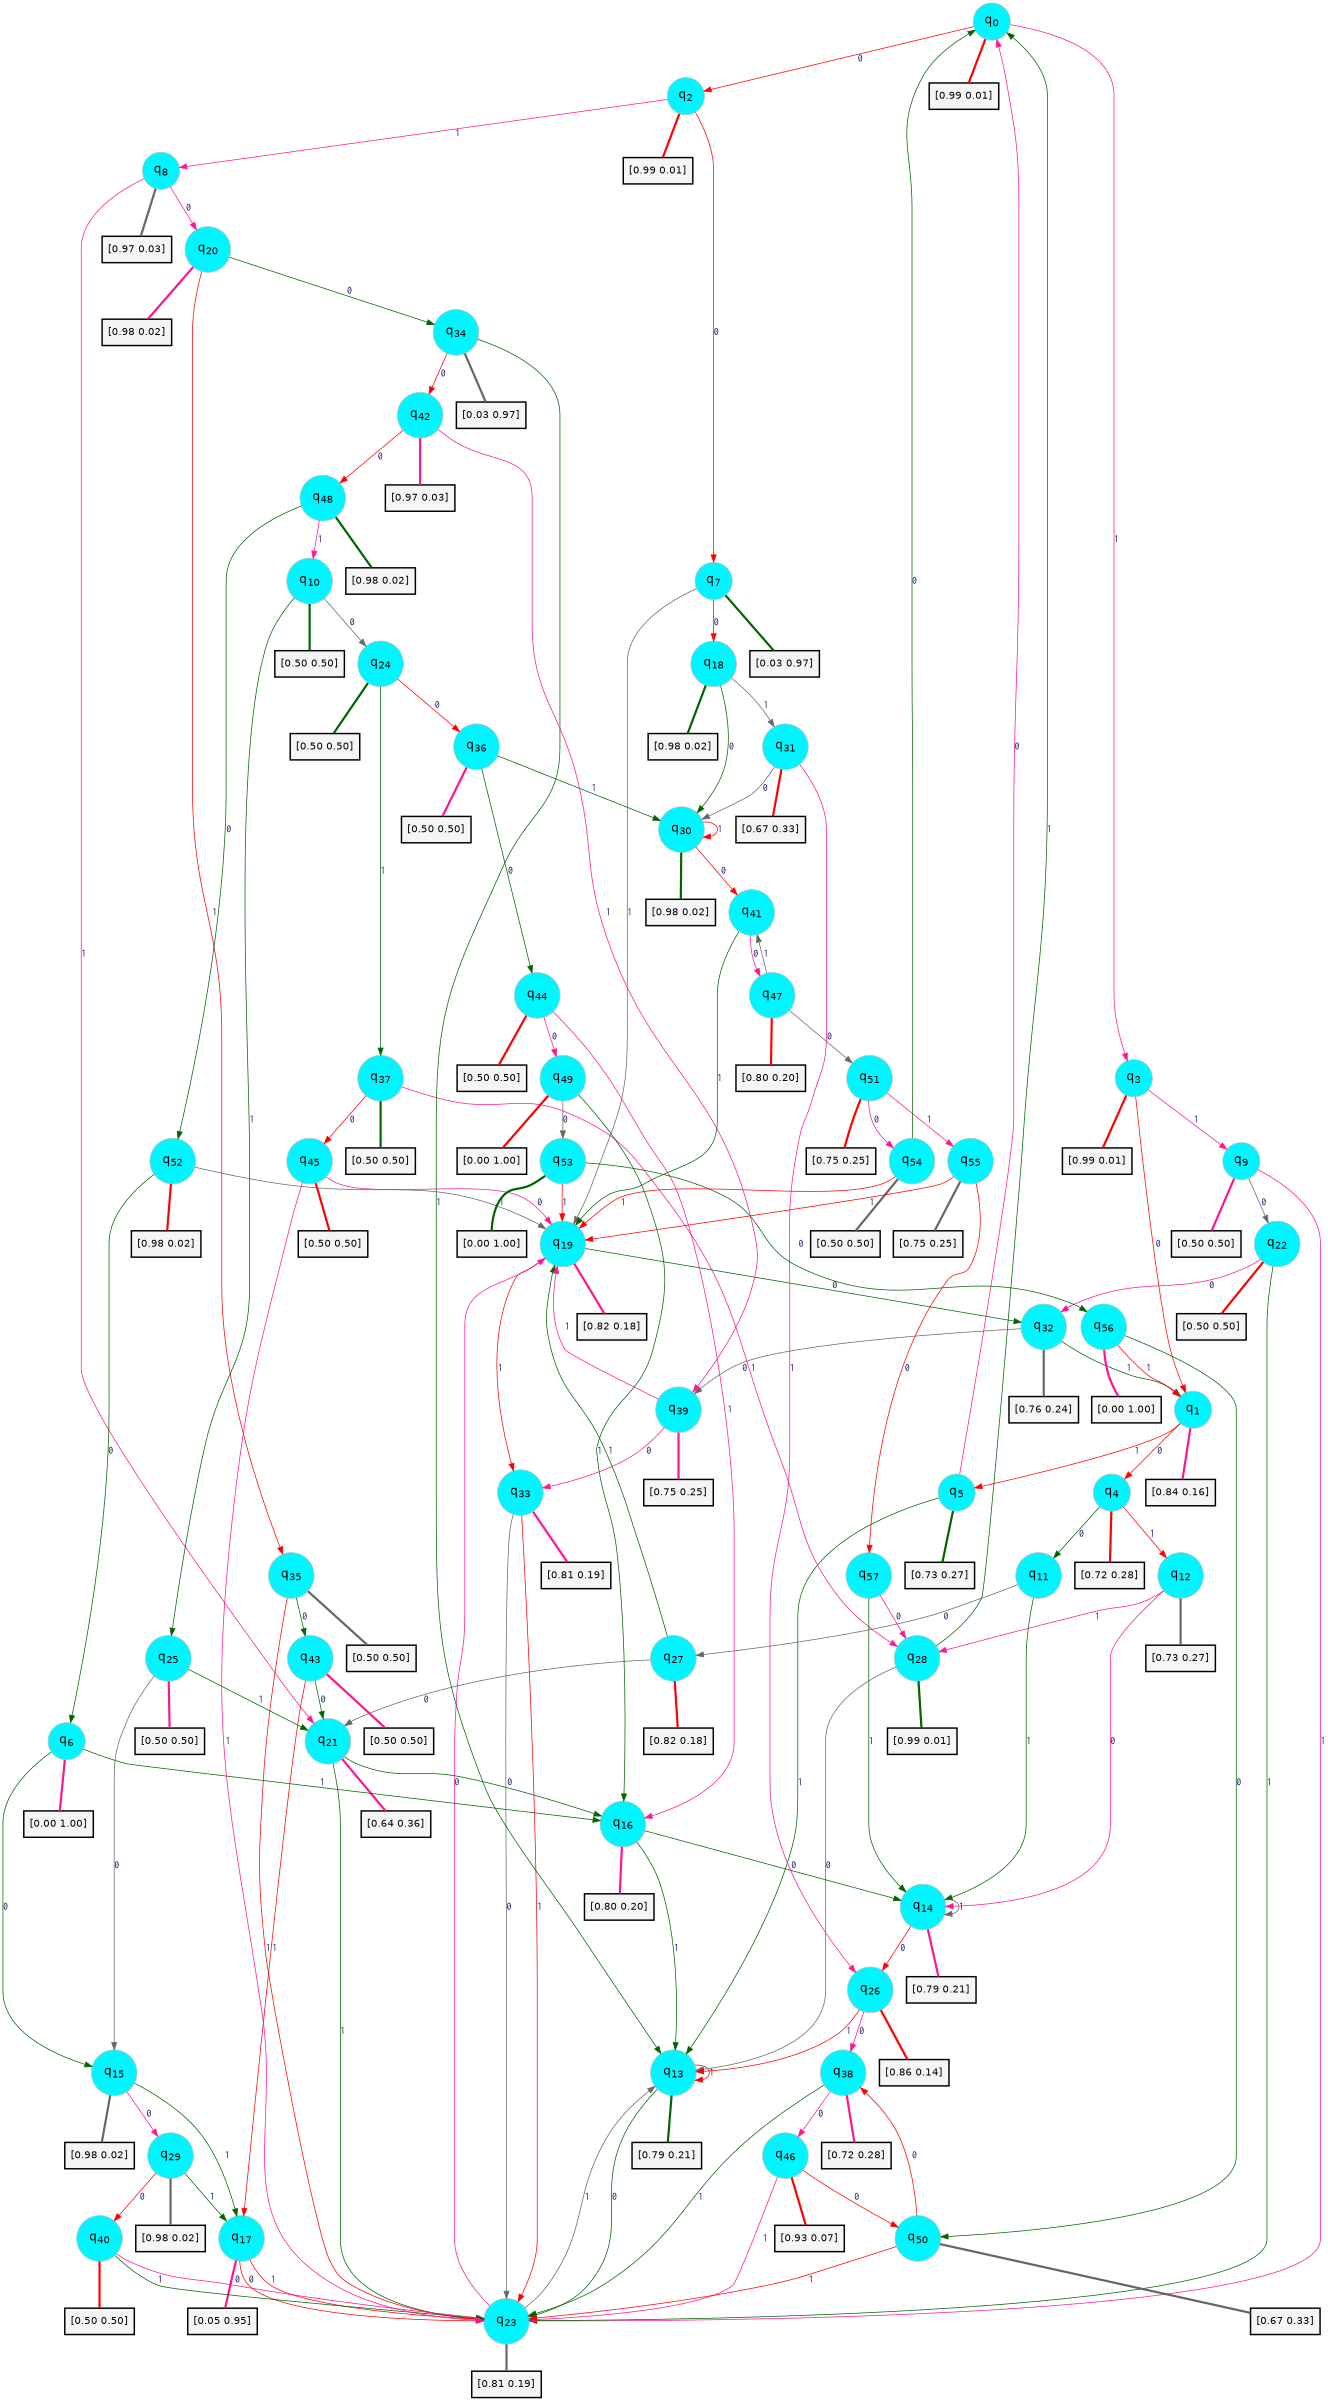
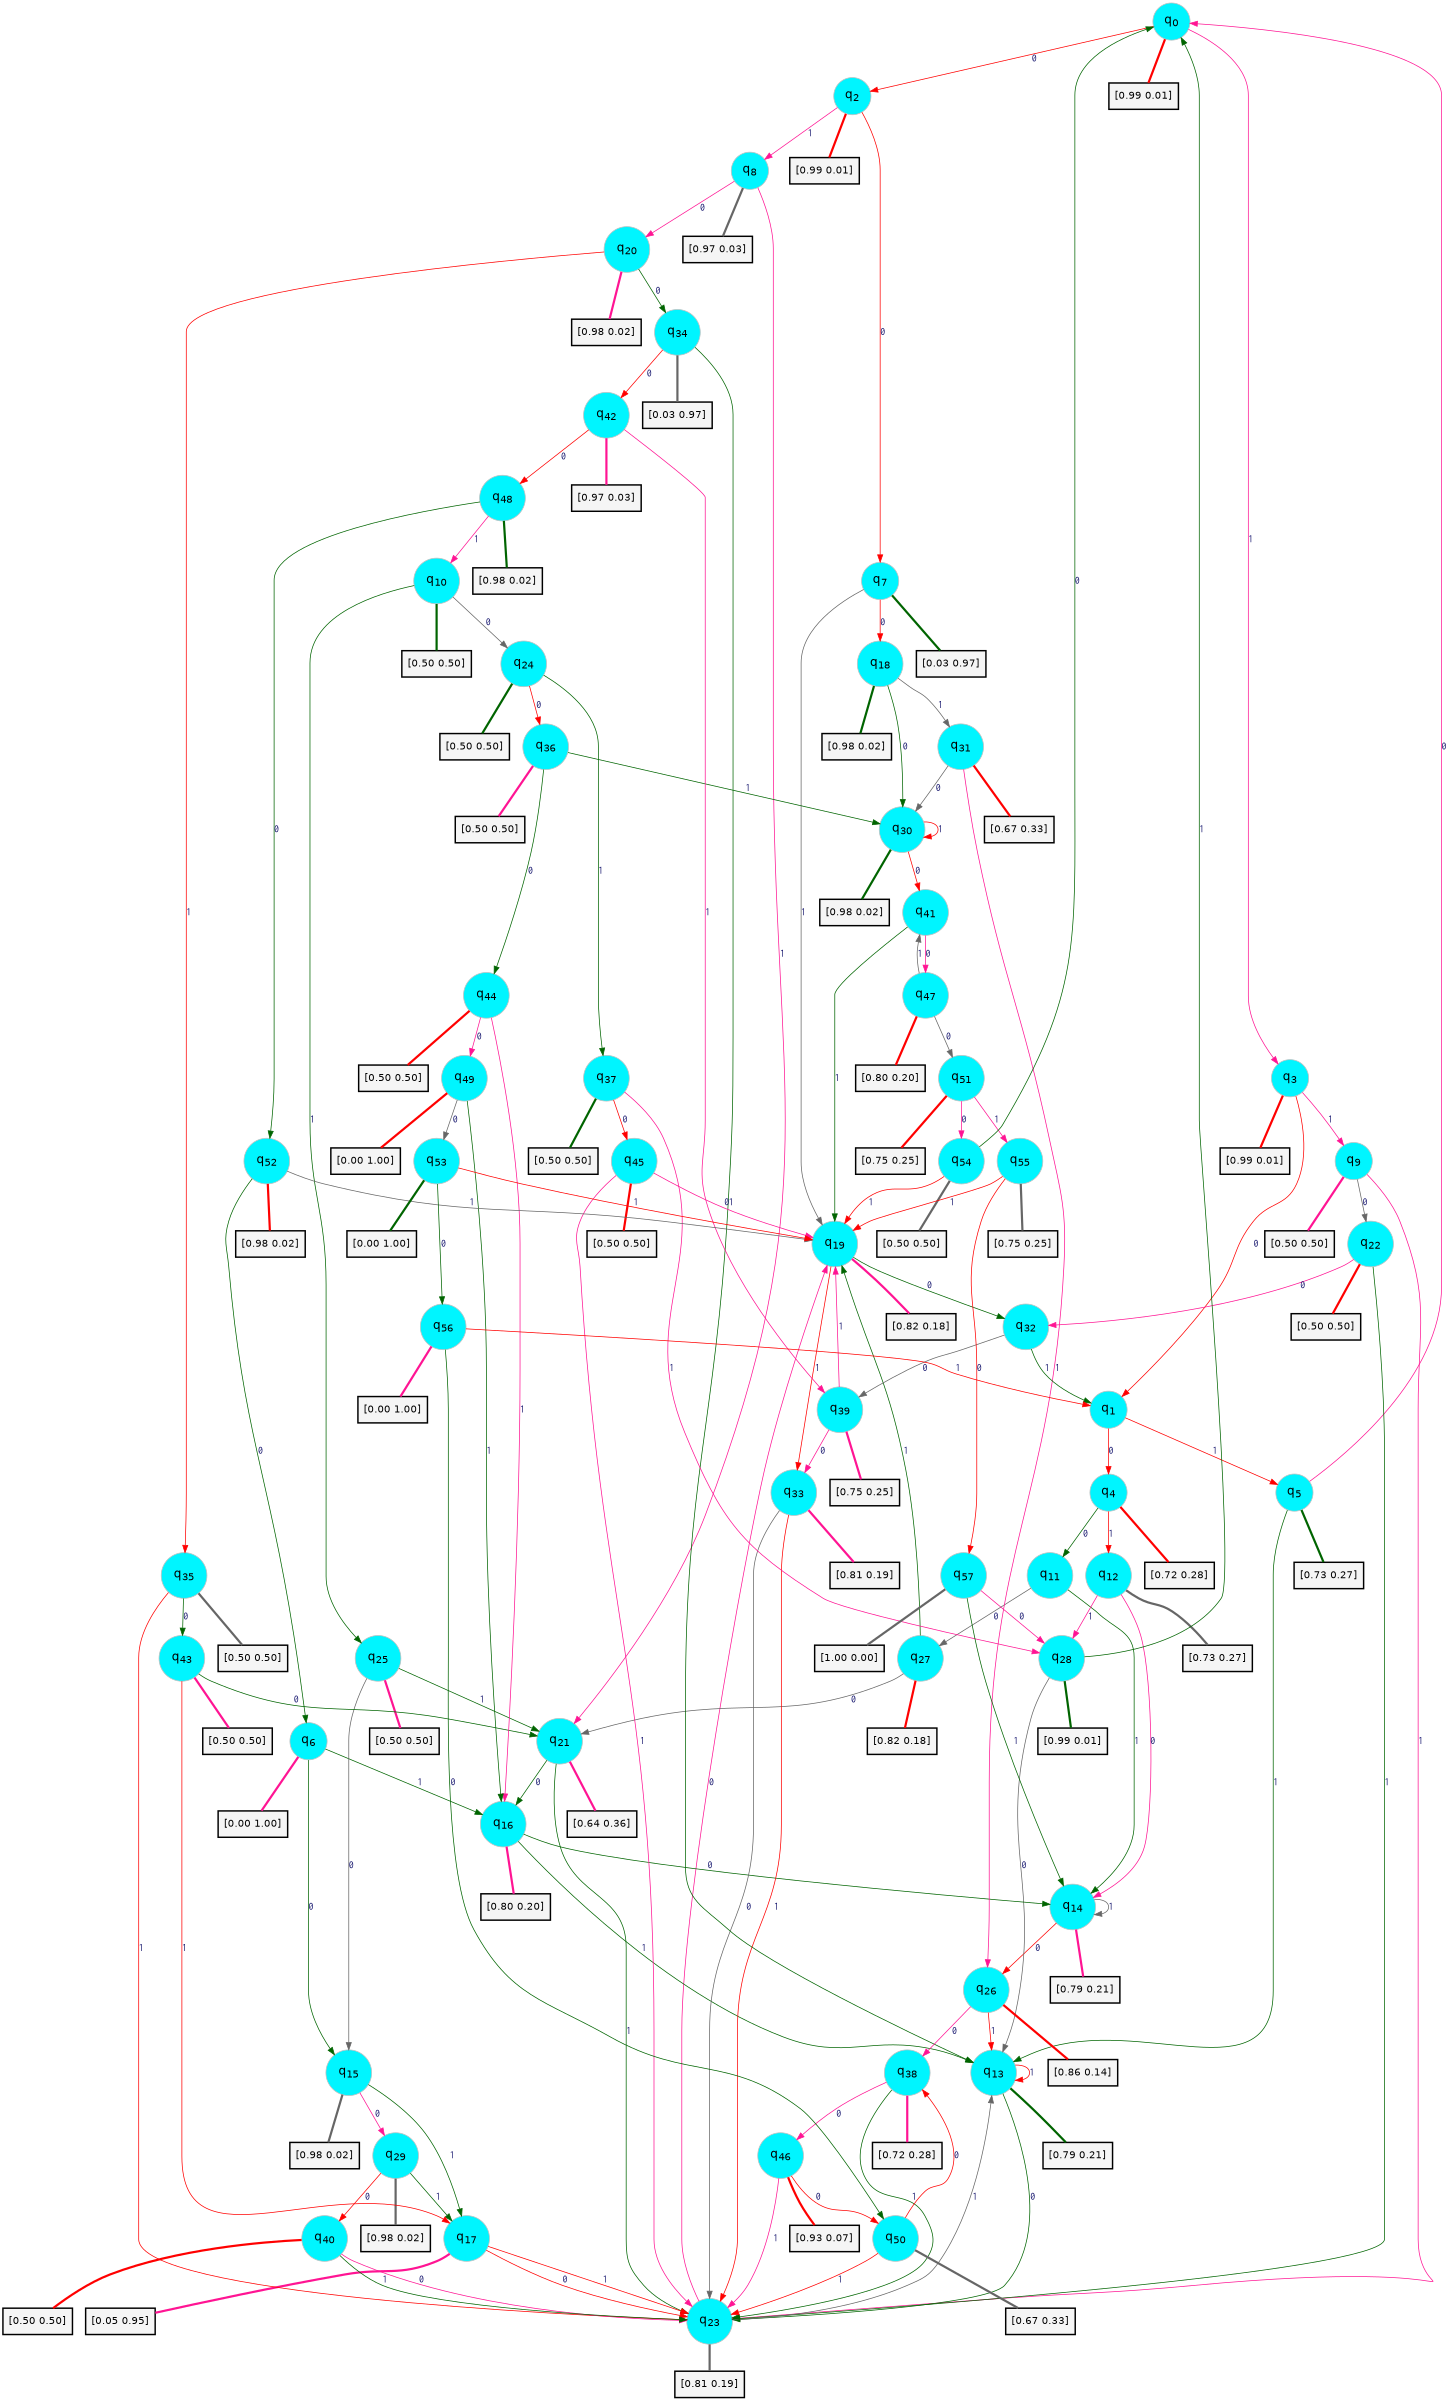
(1044, 1410) -> none
(1181, 1493) -> none
none -> (849, 1658)
